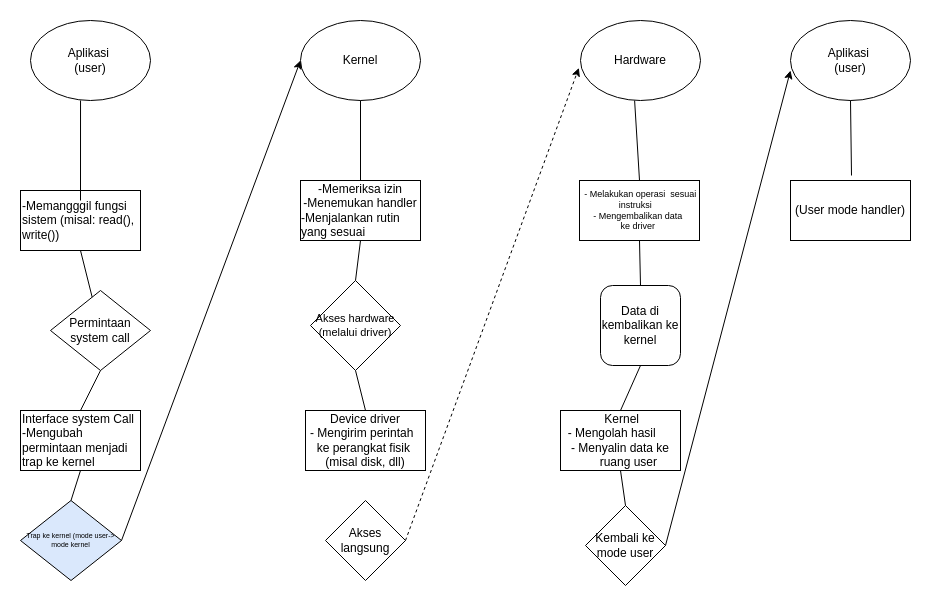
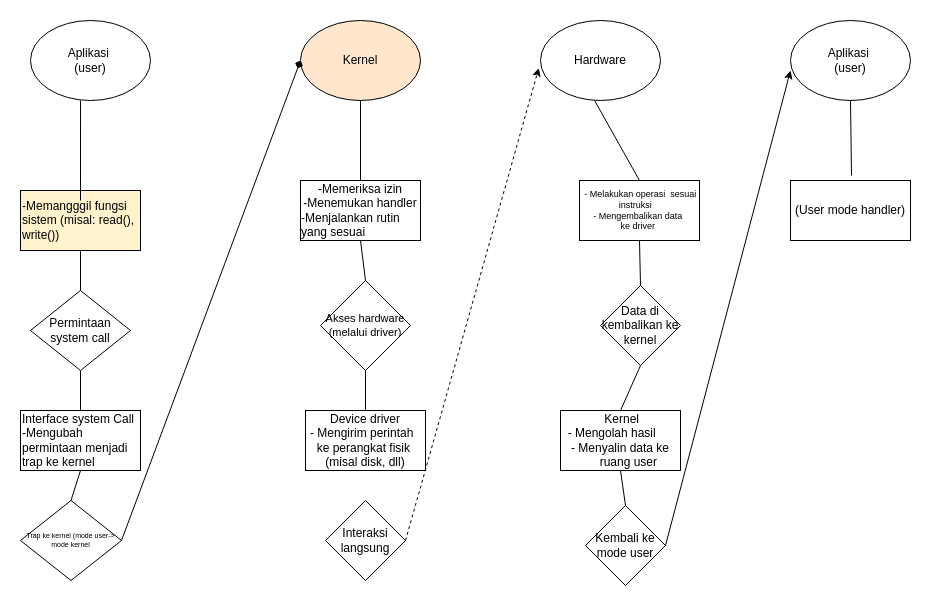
(361, 61) -> (361, 61)
(641, 61) -> (601, 61)
(298, 67) -> (298, 68)
(81, 221) -> (81, 221)
(356, 326) -> (366, 326)
(641, 326) -> (641, 326)
(101, 331) -> (81, 331)
(71, 541) -> (71, 541)
(366, 541) -> (366, 541)
